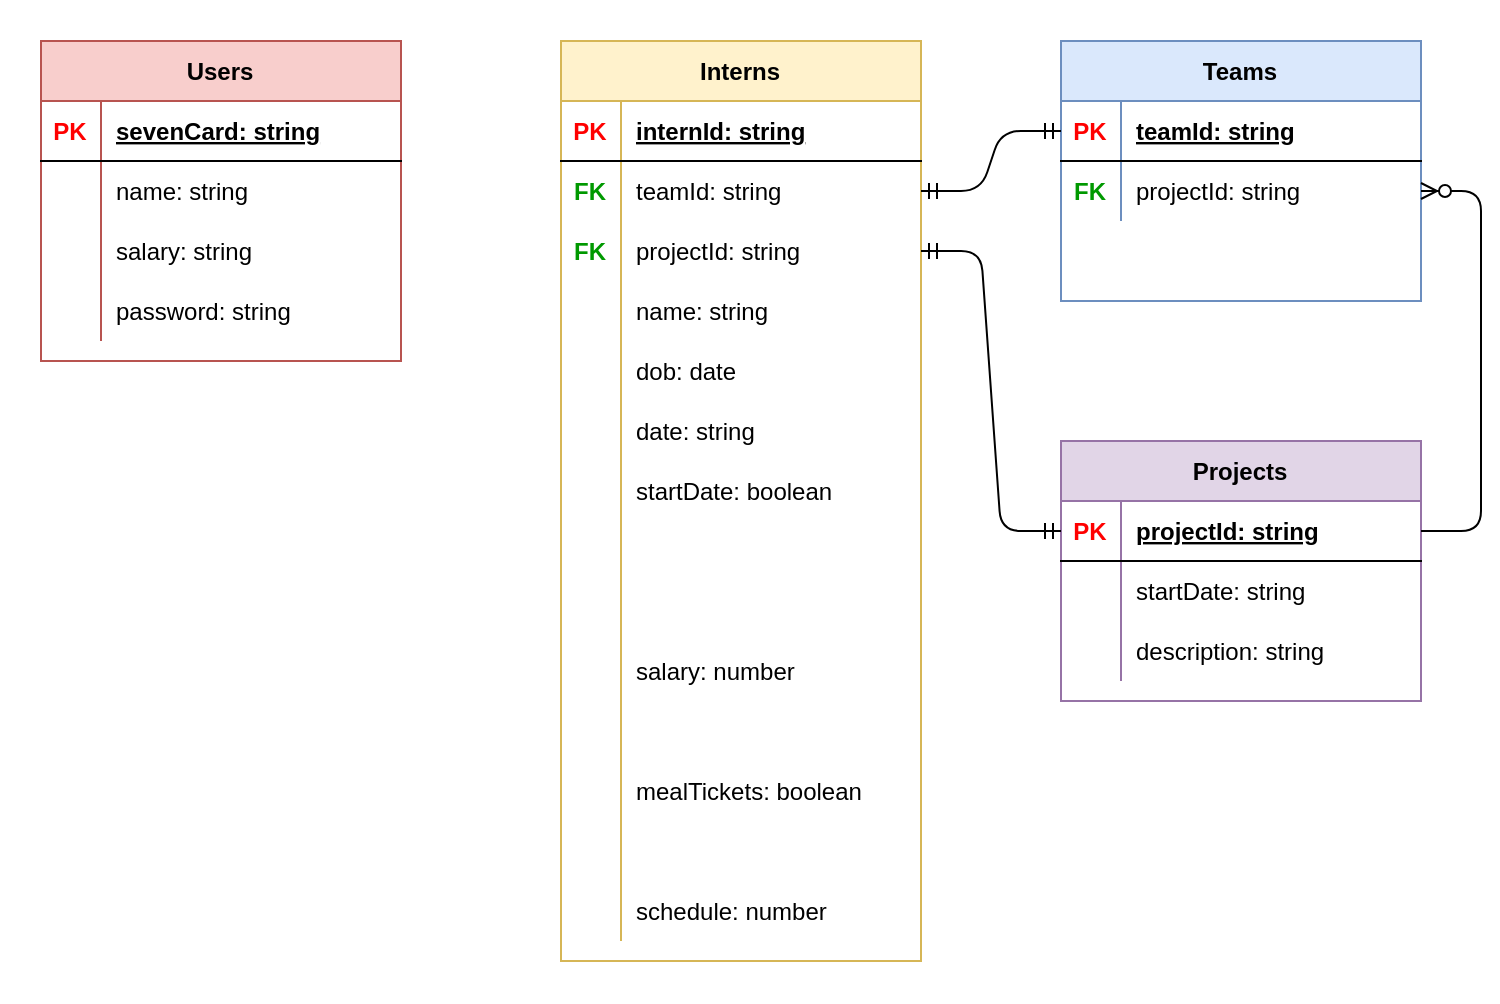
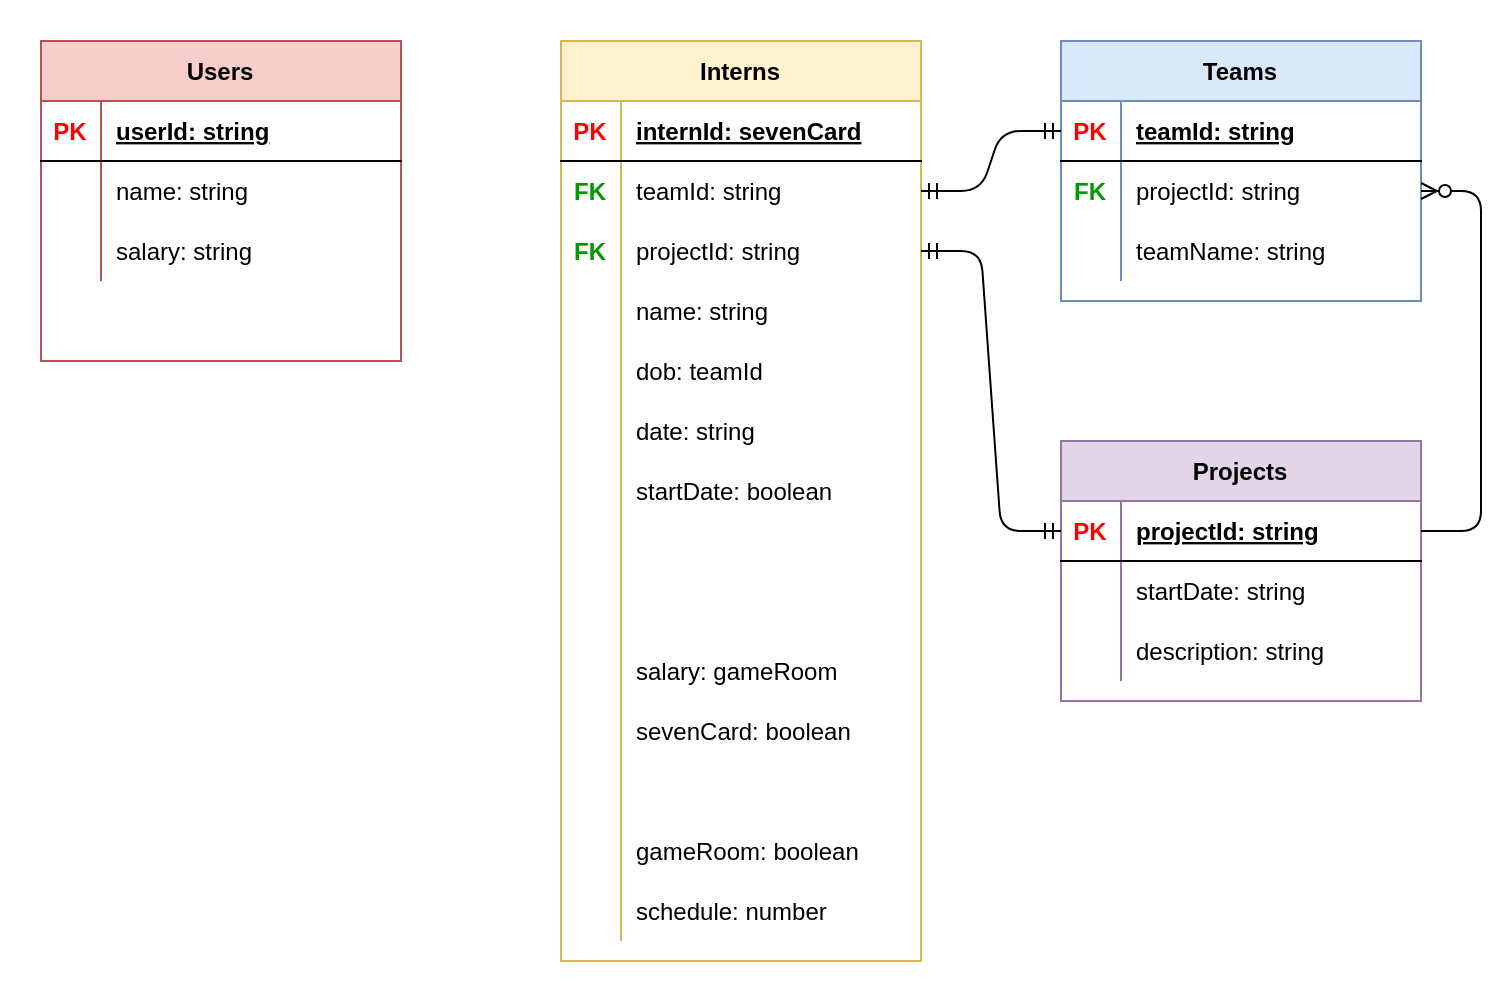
(221, 132) -> (201, 132)
(731, 132) -> (754, 132)
none -> (1271, 251)
(251, 311) -> none
(690, 372) -> (704, 372)
(721, 672) -> (734, 672)
none -> (771, 731)
(771, 791) -> none
none -> (771, 851)
